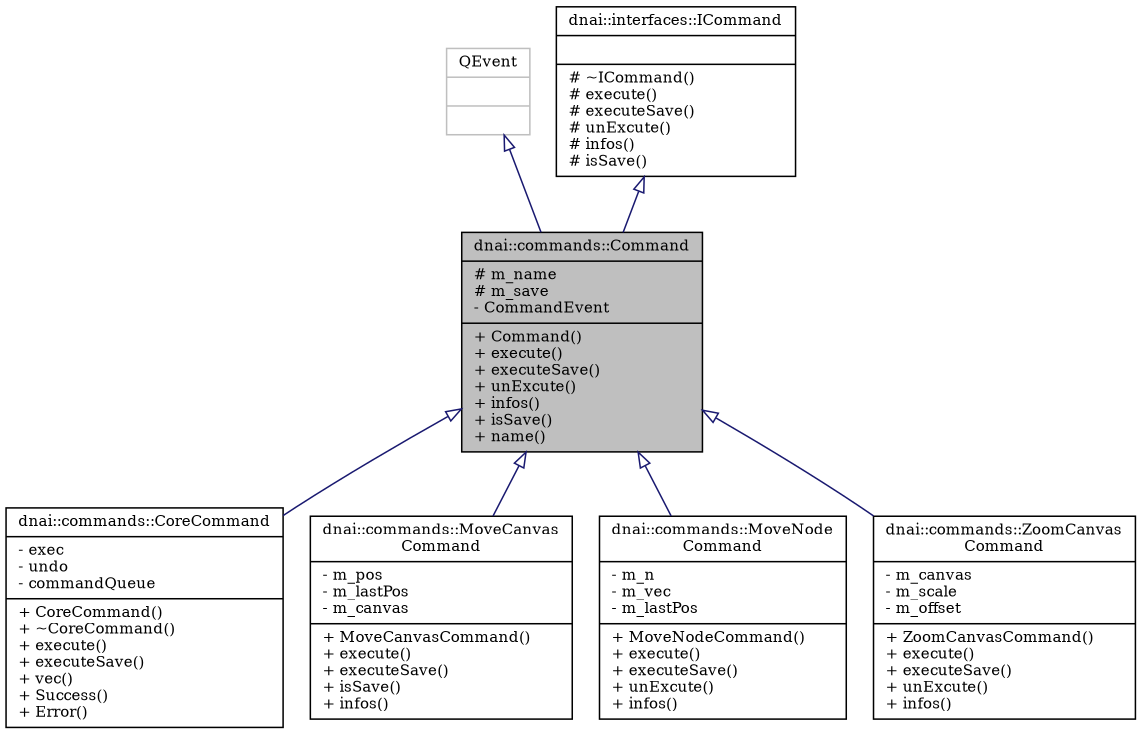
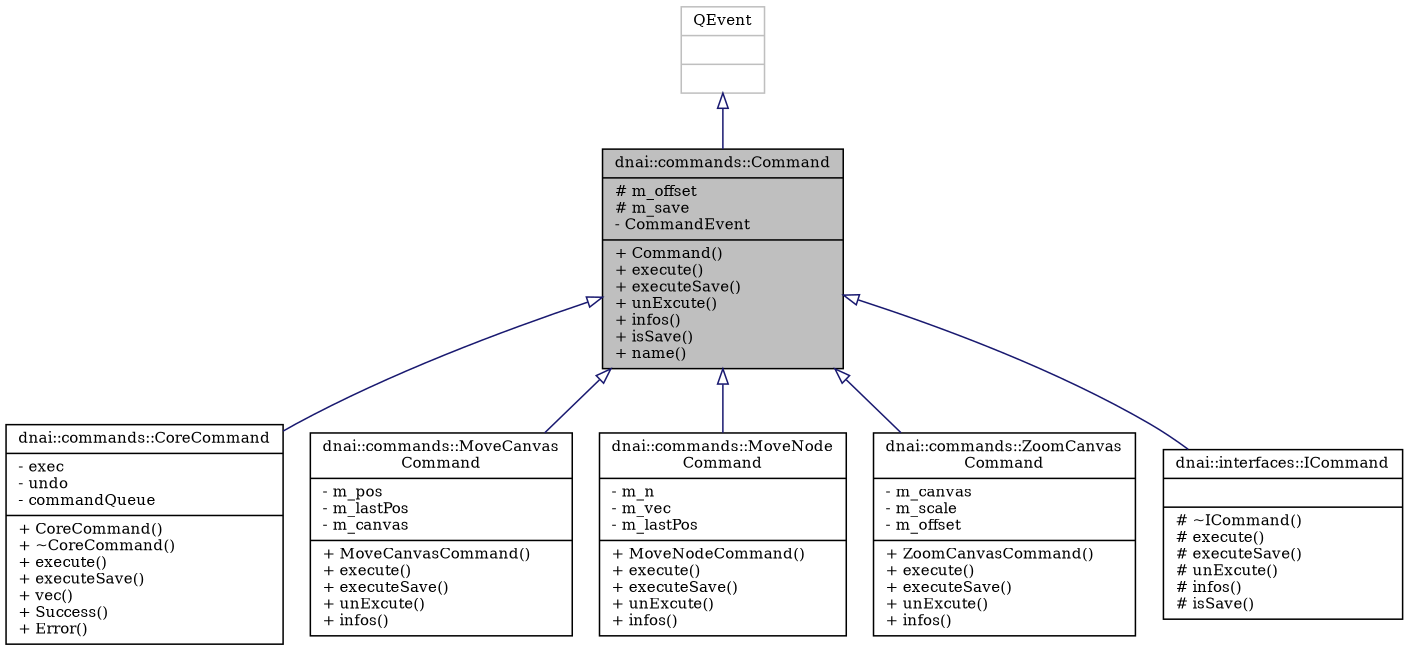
(631, 212) -> (1028, 364)
(515, 275) -> (656, 192)
(362, 687) -> (374, 604)
